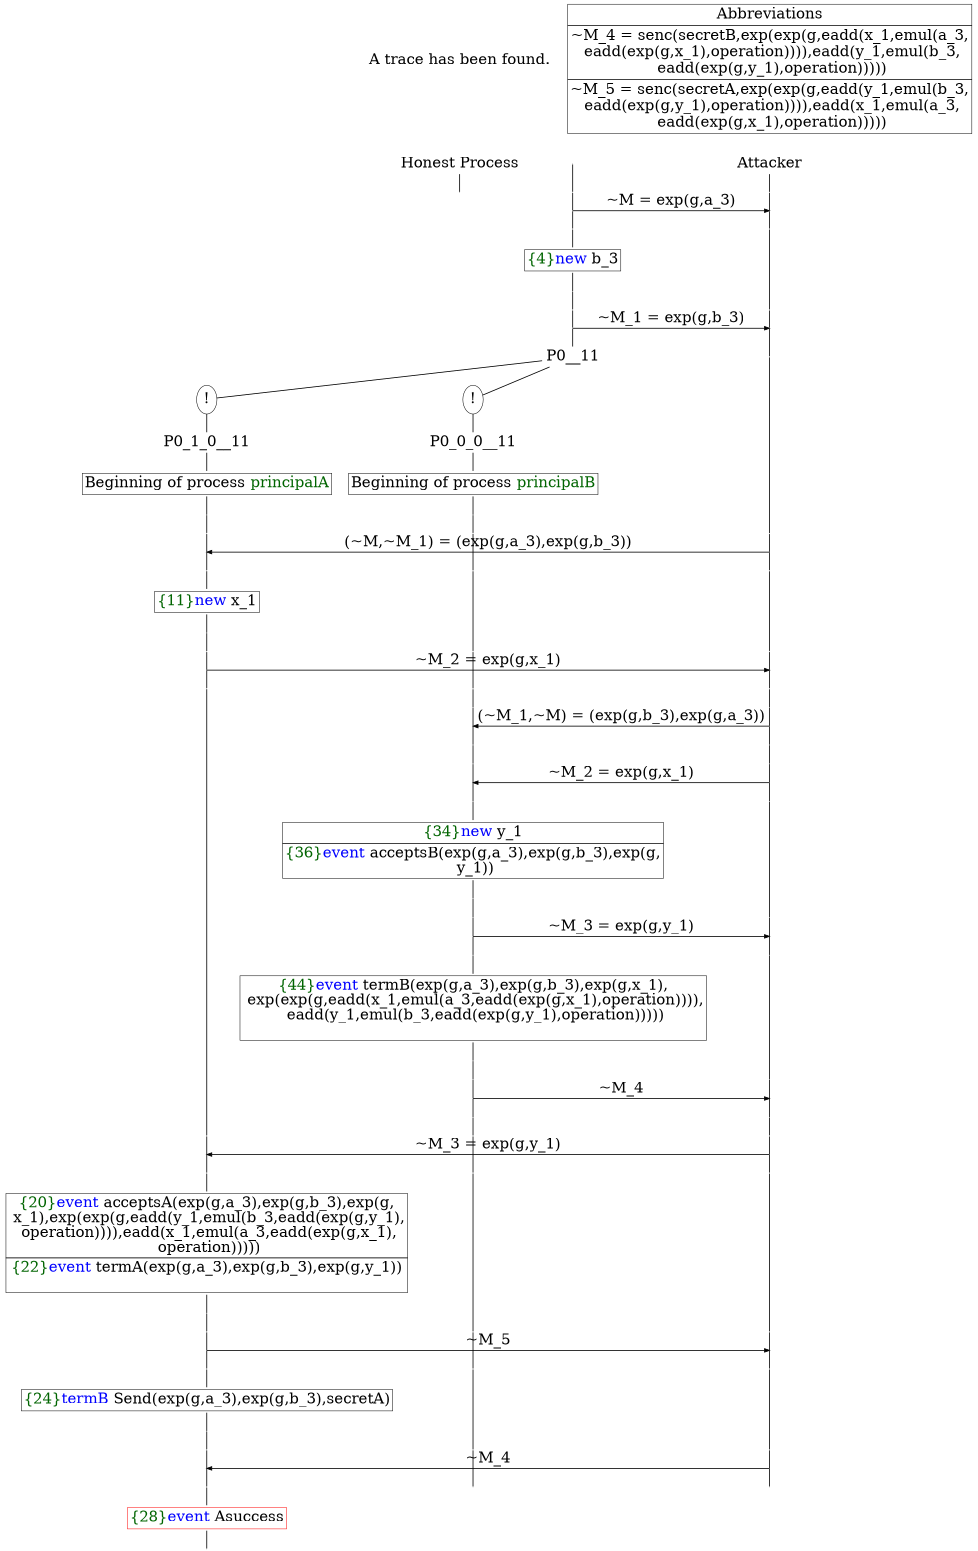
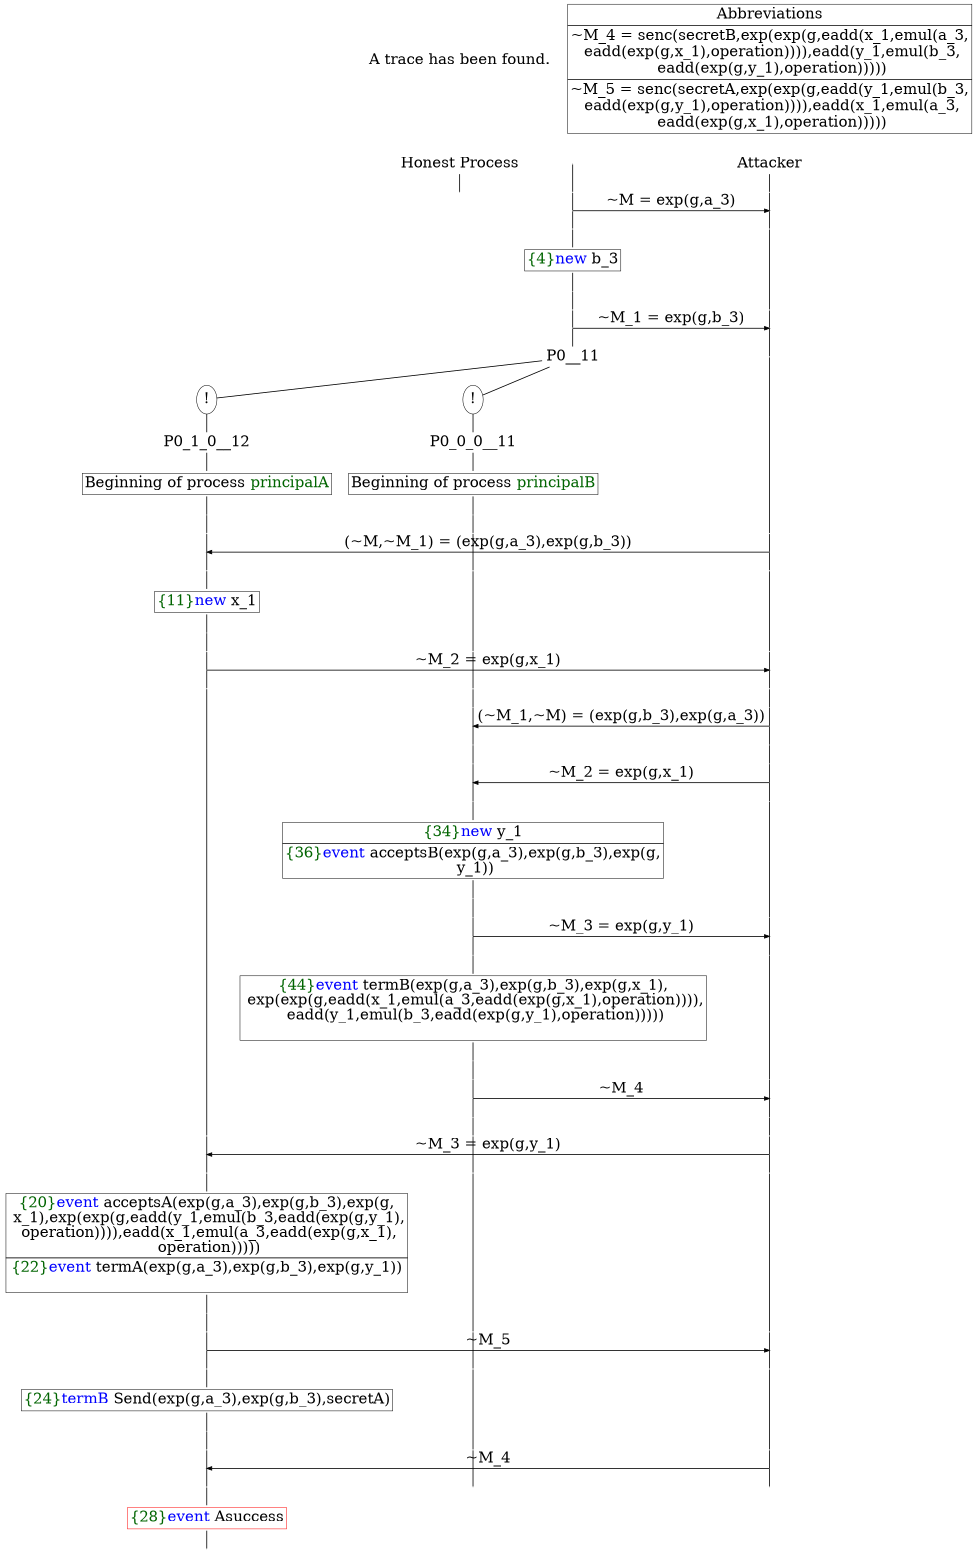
(207, 443) -> (207, 443)
